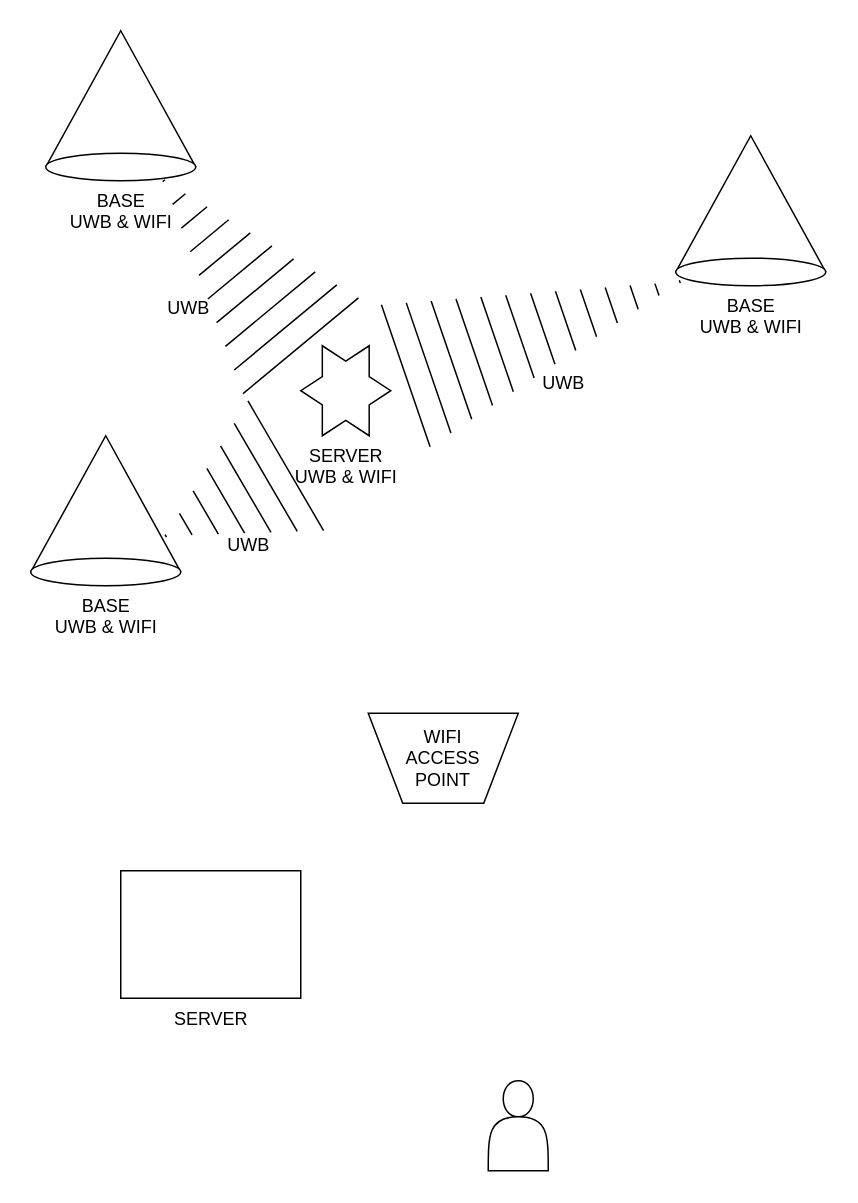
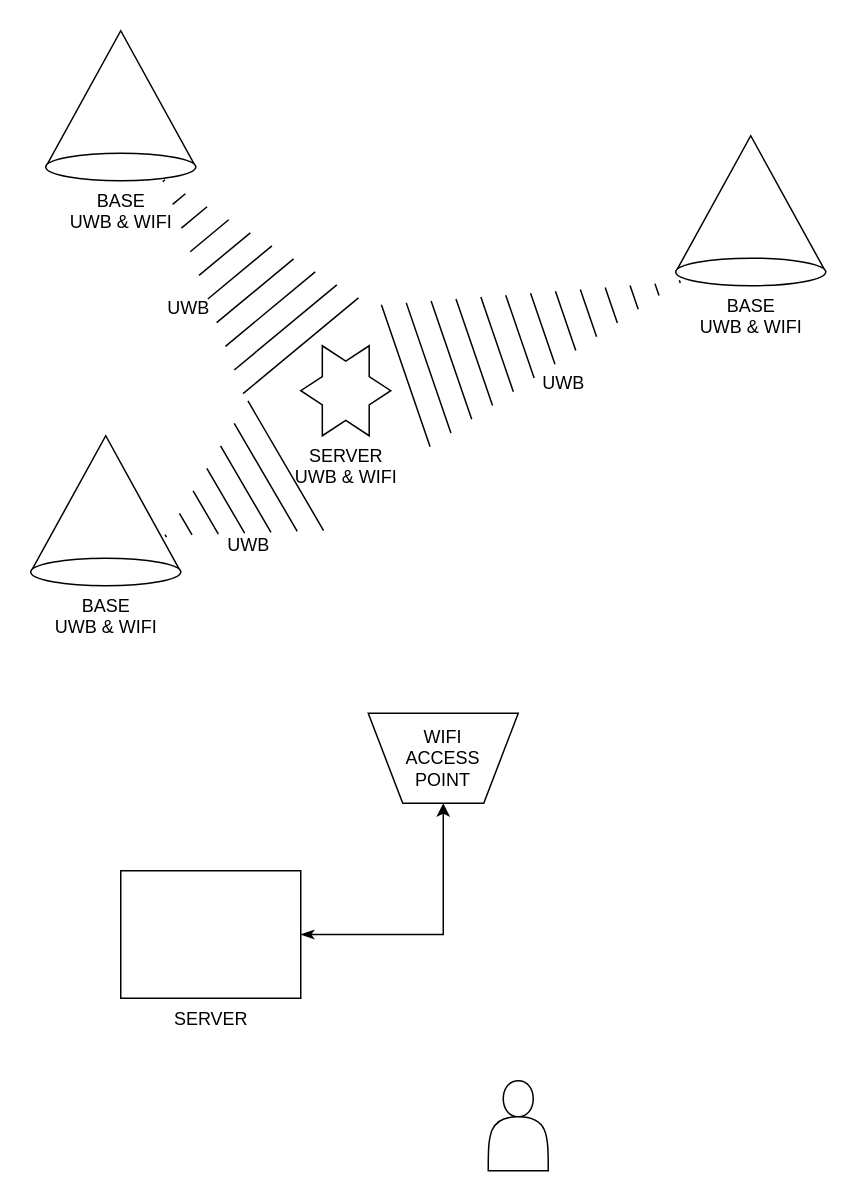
none -> (437, 935)
